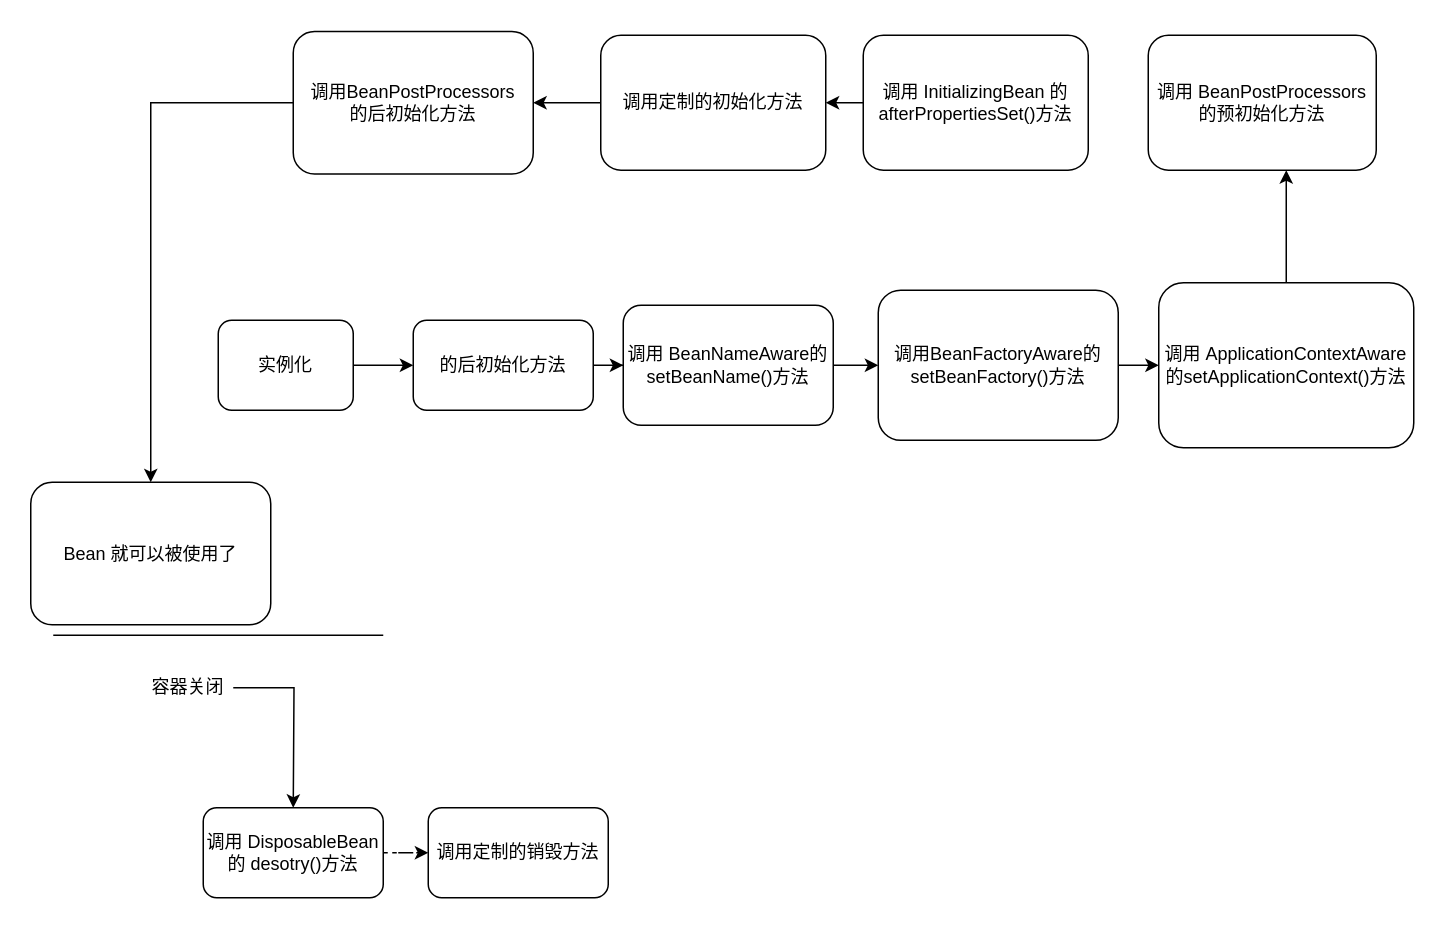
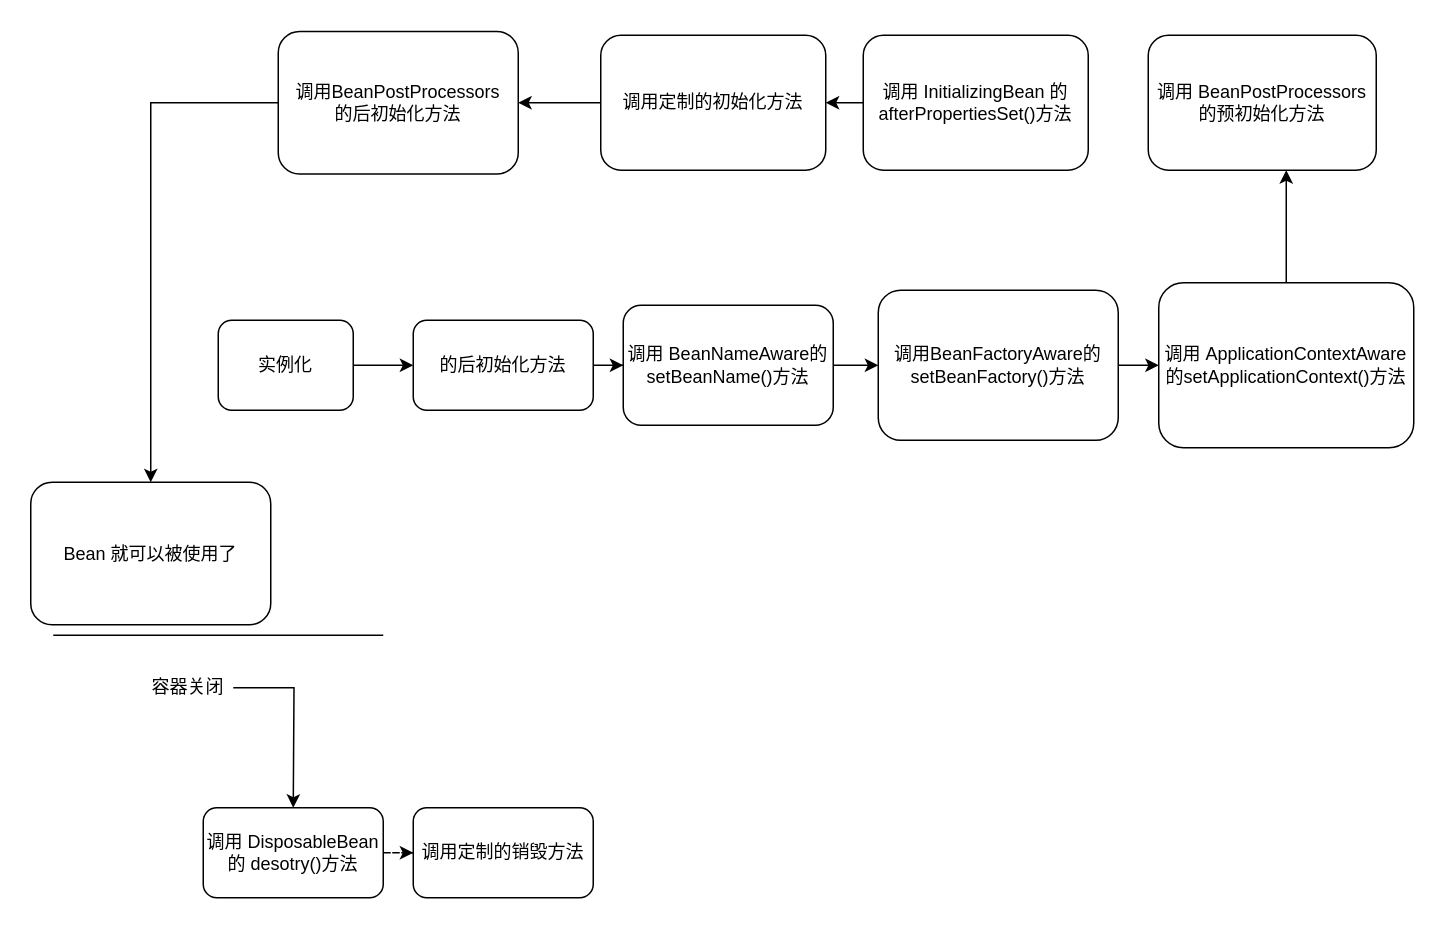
(413, 103) -> (398, 103)
(518, 853) -> (503, 853)
